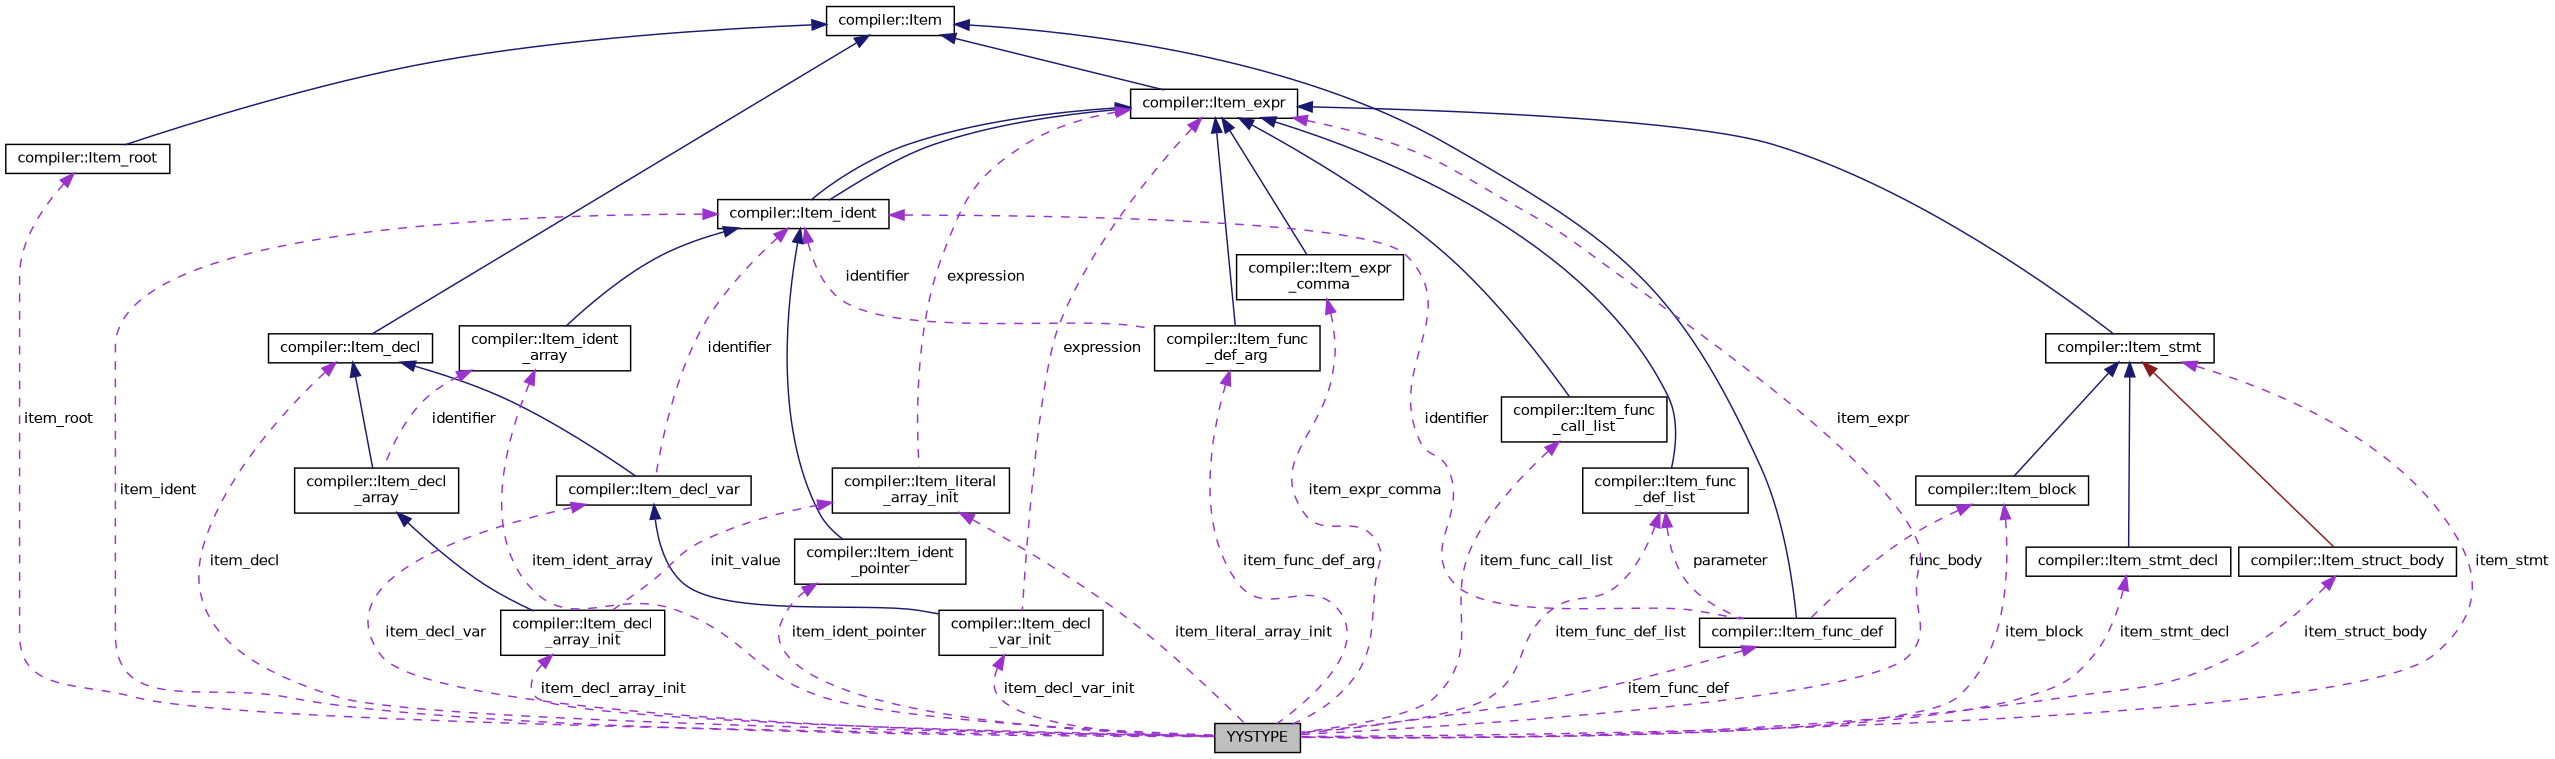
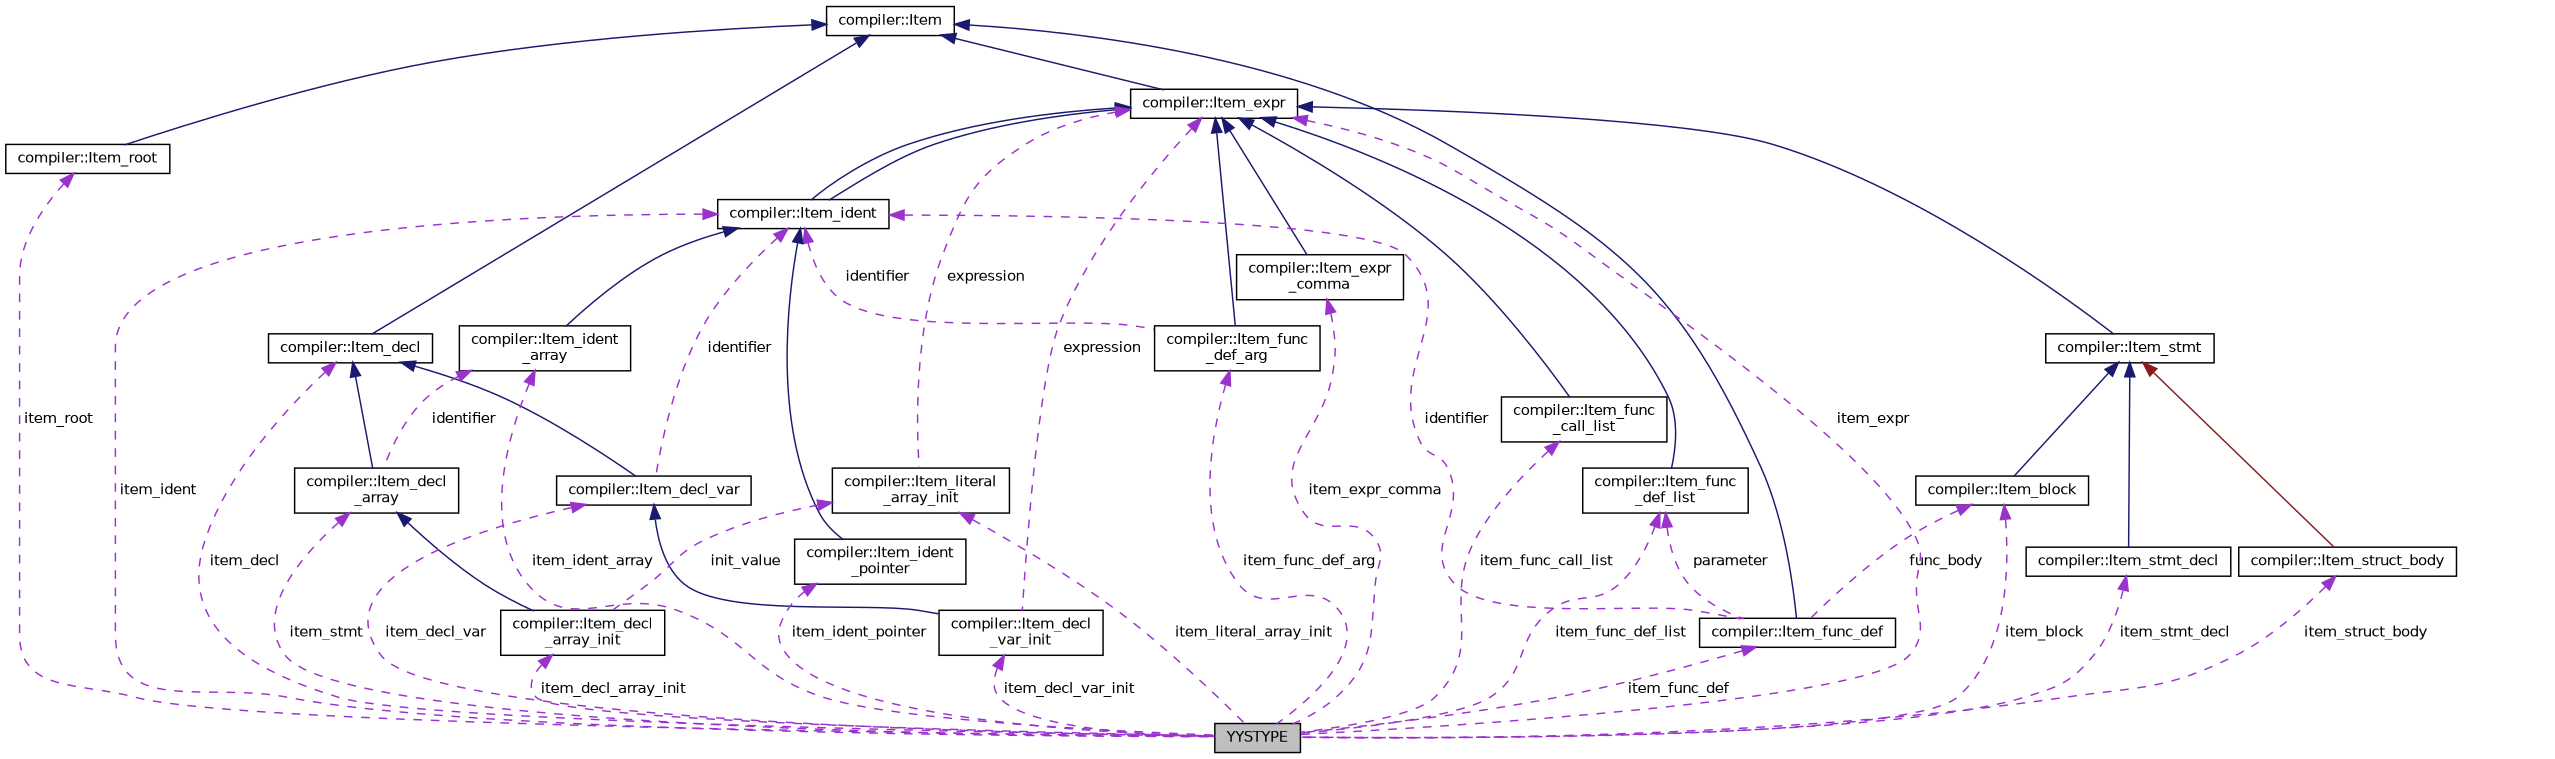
(2096, 712) -> (449, 702)
